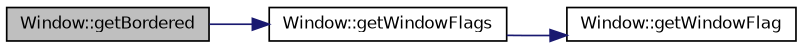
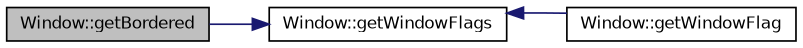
(528, 36) -> (545, 13)
